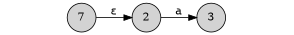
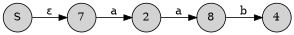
(114, 12) -> (114, 12)
none -> (18, 18)
(211, 18) -> (211, 18)
none -> (277, 18)
